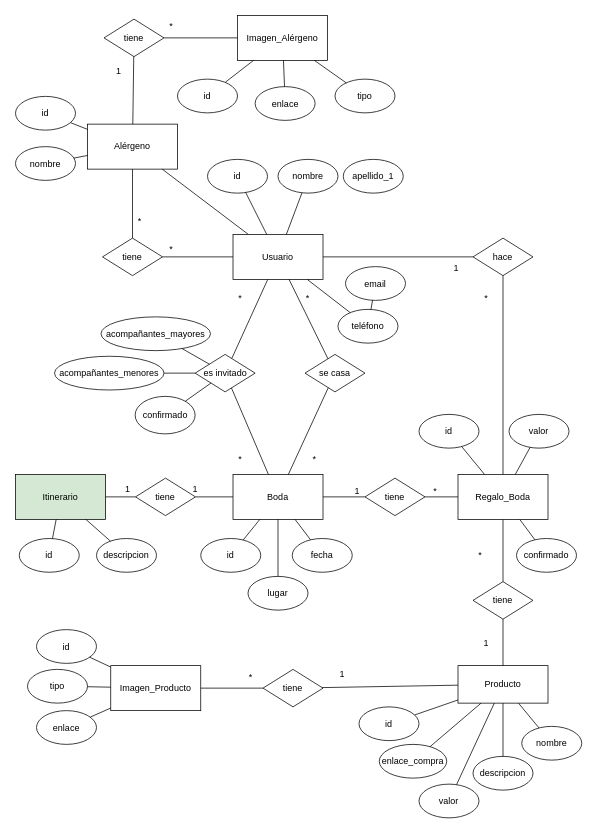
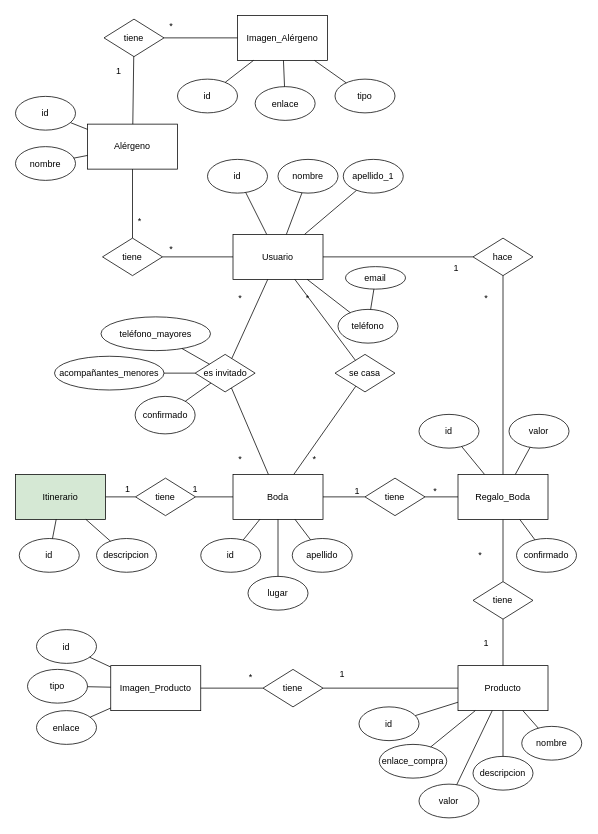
(205, 202) -> (330, 212)
(375, 284) -> (375, 278)
(156, 334) -> (156, 334)
(335, 373) -> (365, 373)
(322, 555) -> (322, 555)
(503, 684) -> (503, 688)
